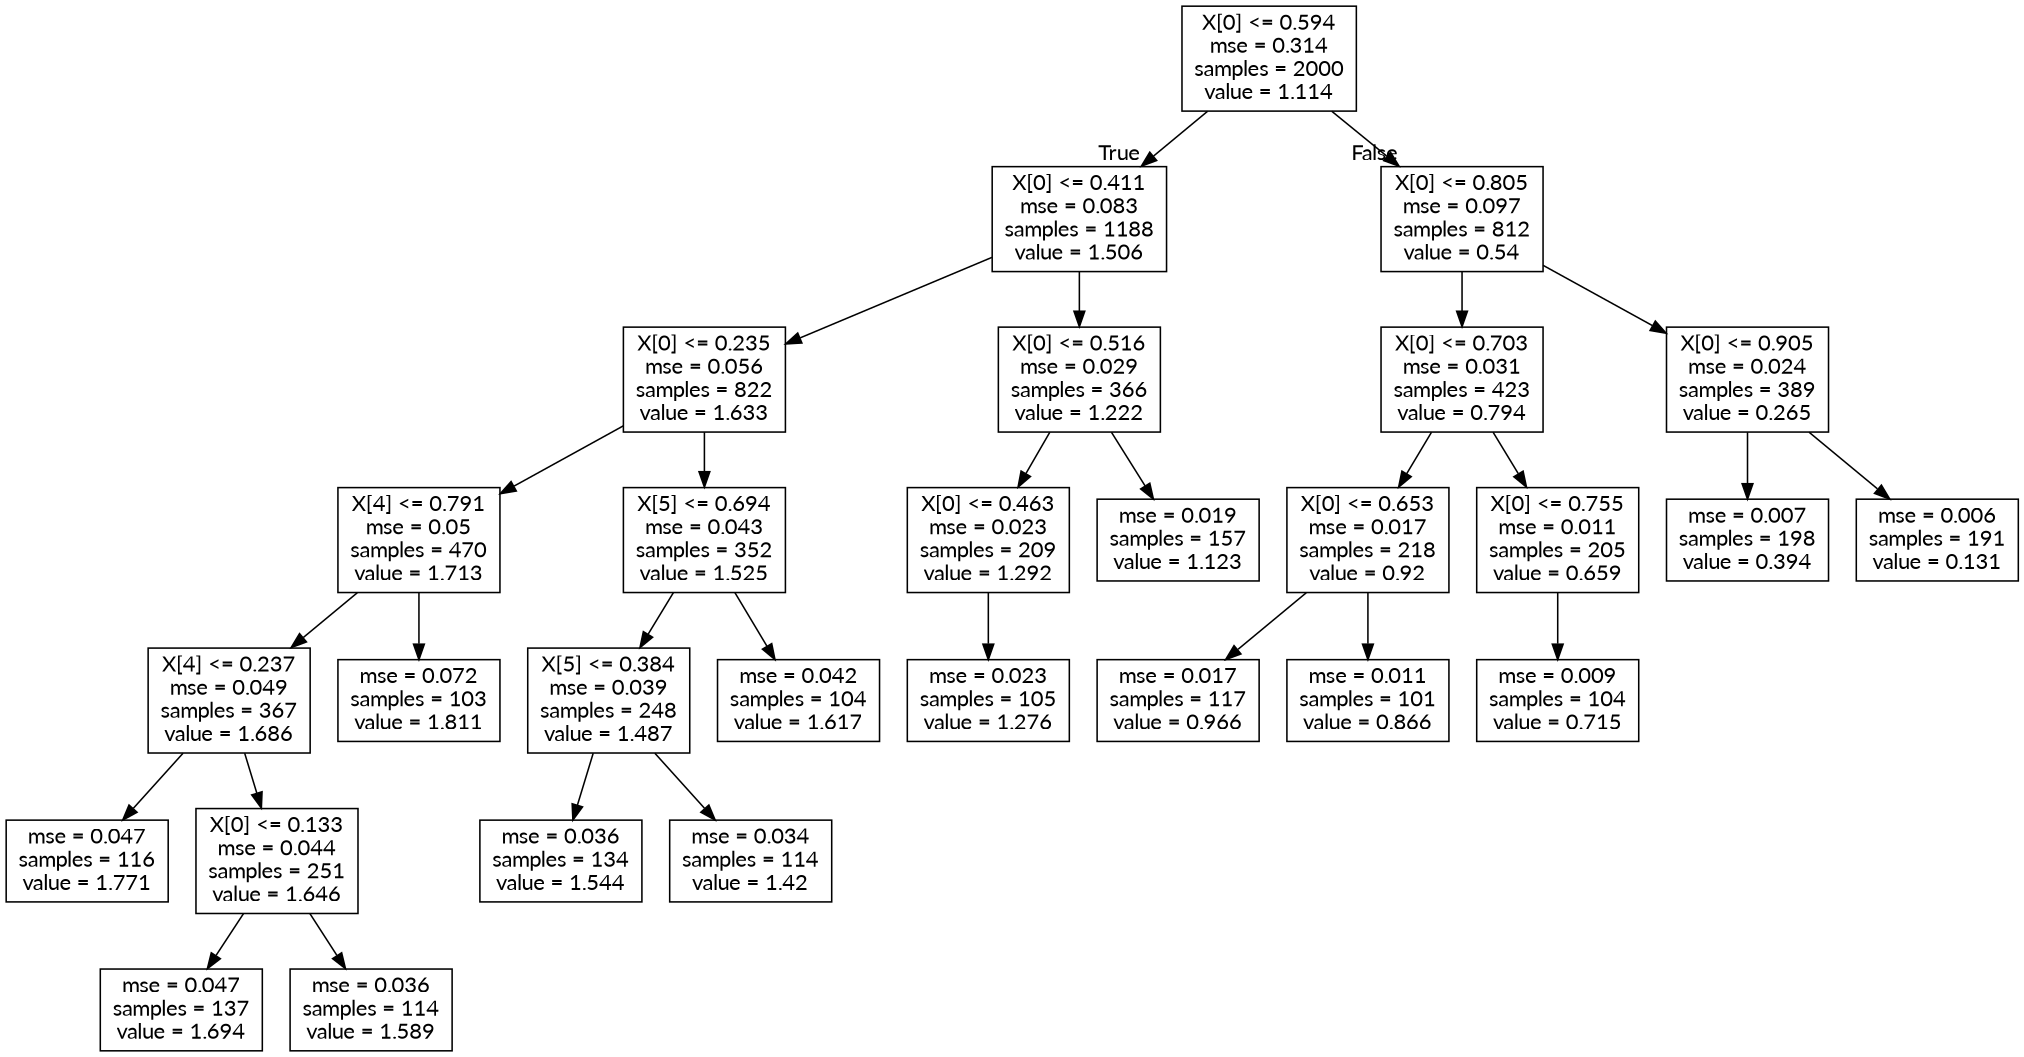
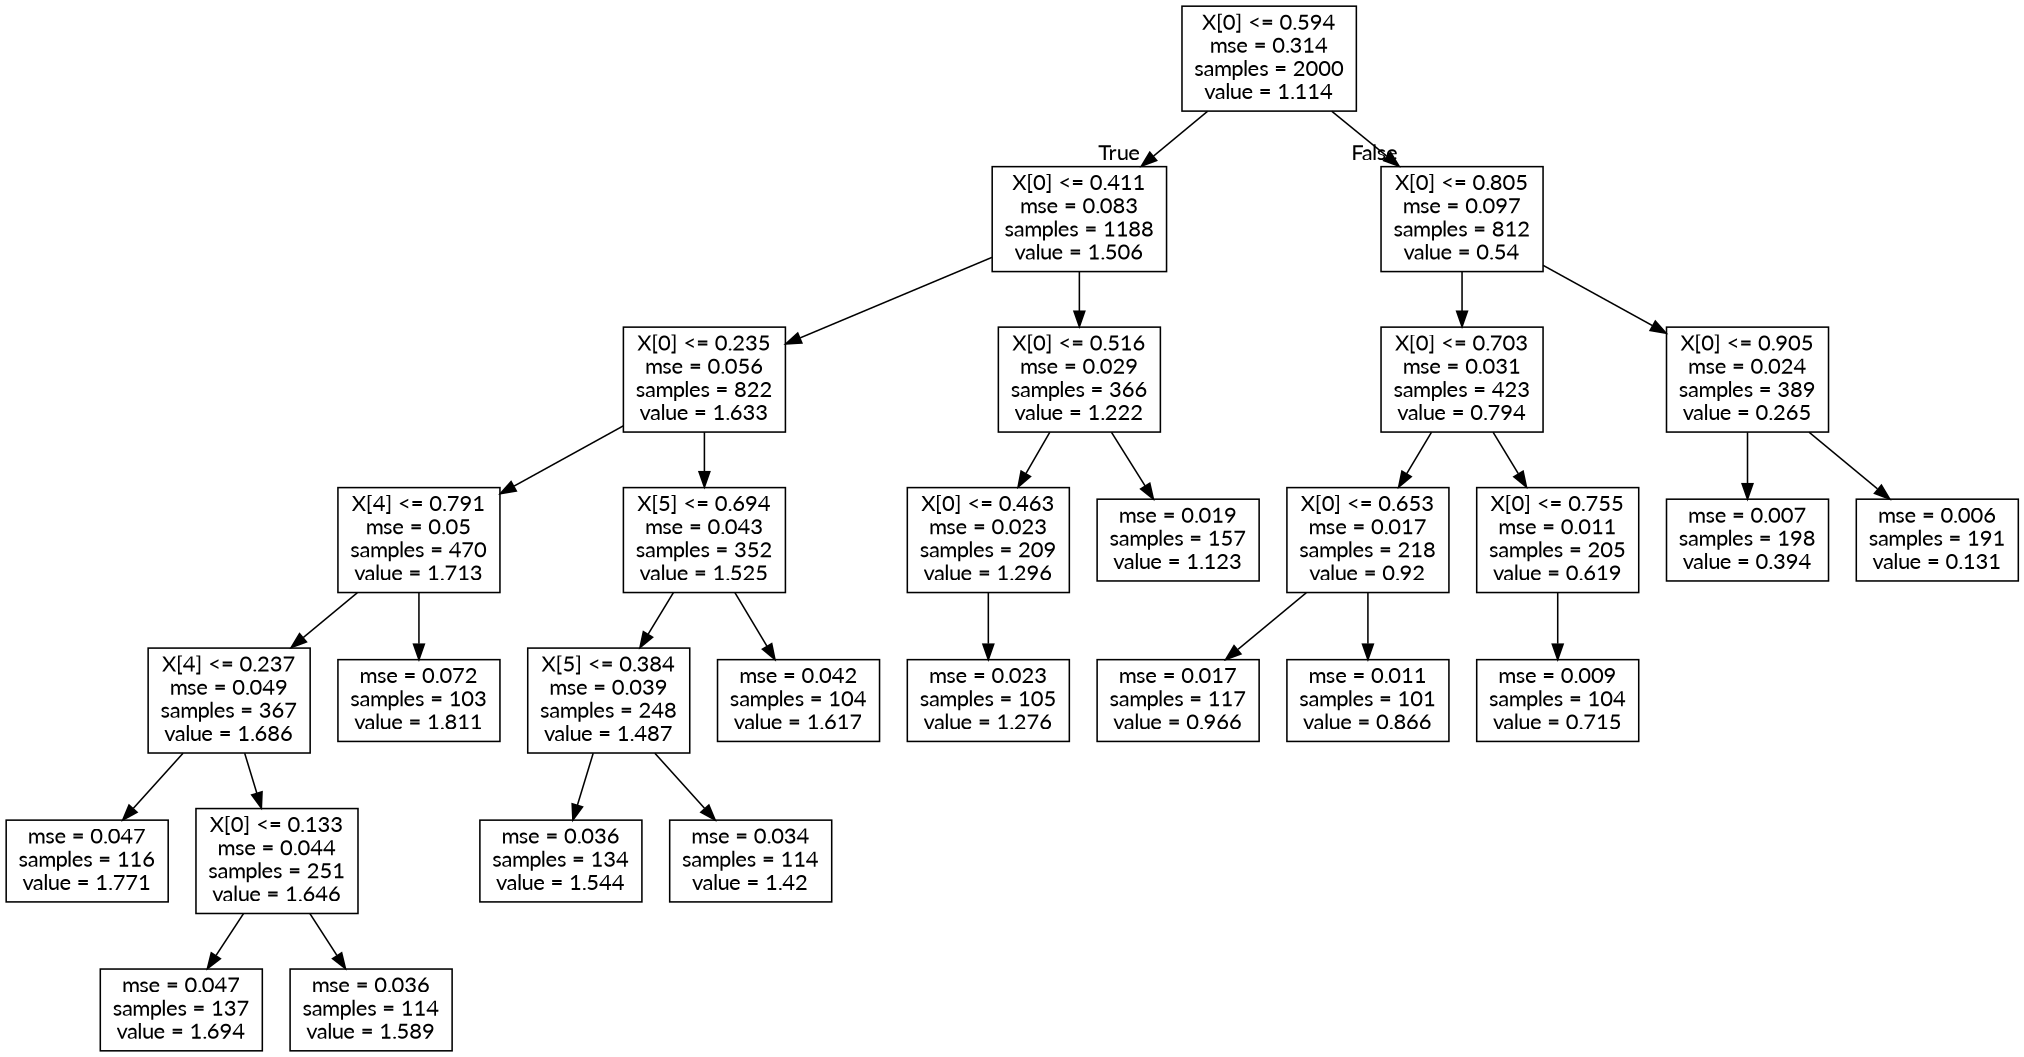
(988, 540) -> (988, 540)
(1558, 540) -> (1558, 540)
